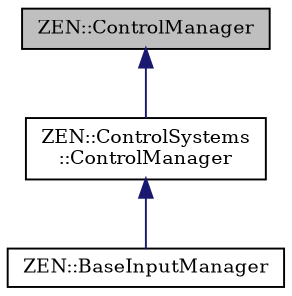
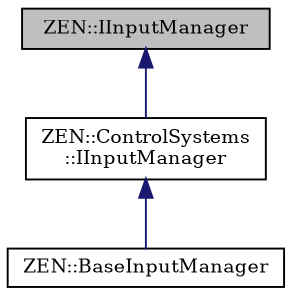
(146, 29) -> (146, 29)
(146, 149) -> (146, 149)
